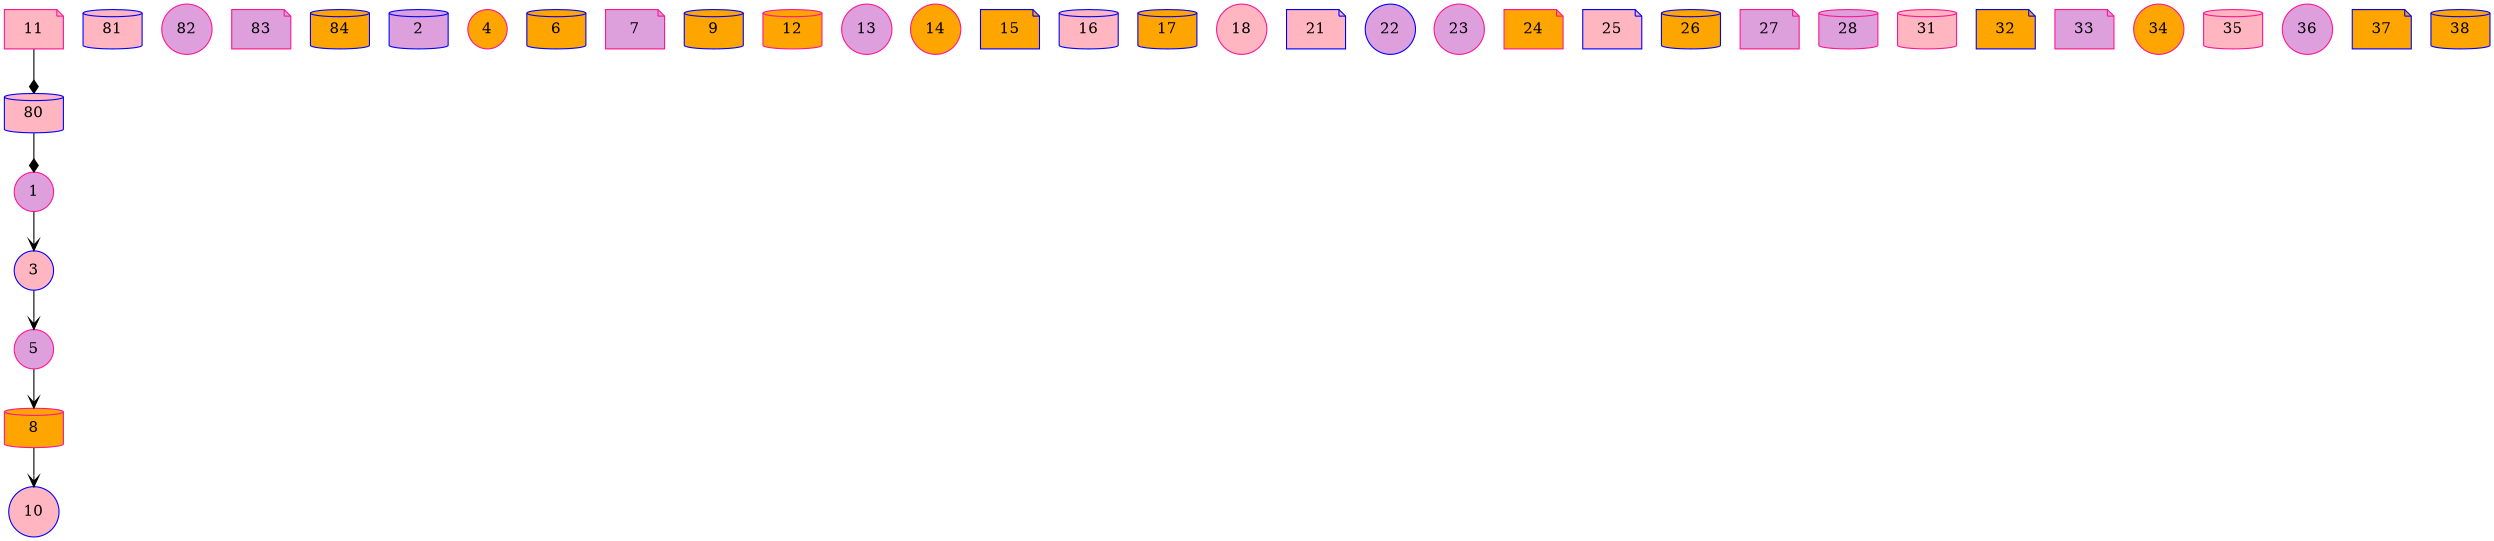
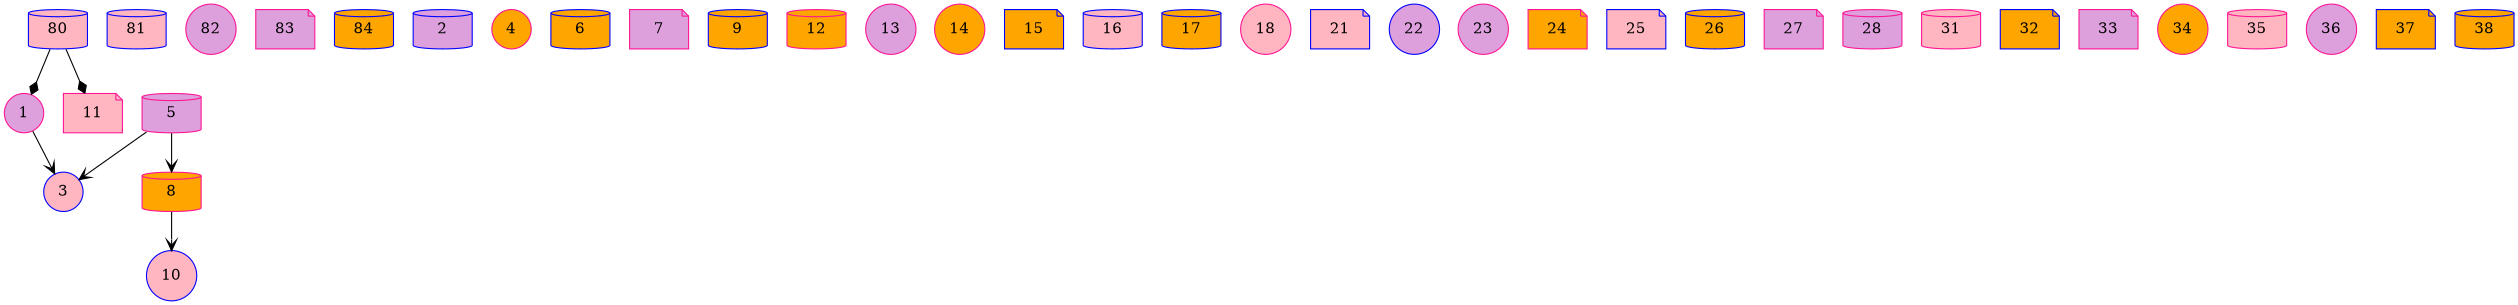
(34, 65) -> (73, 65)
(34, 305) -> (117, 153)
(34, 349) -> (172, 113)
